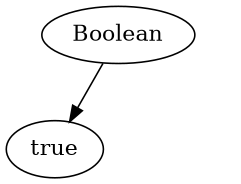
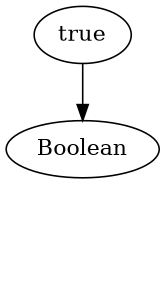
(90, 86) -> (83, 84)
